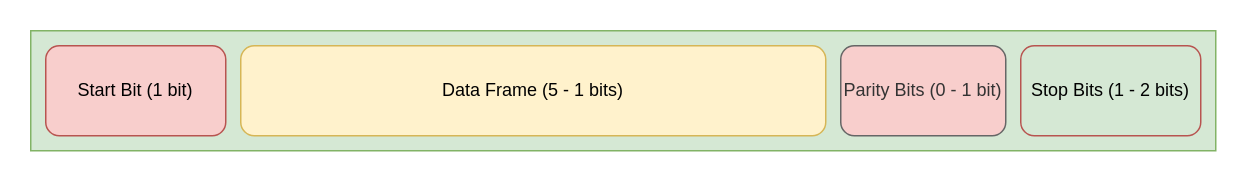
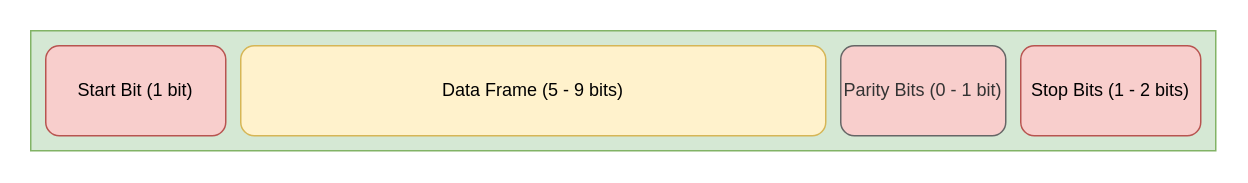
(533, 91) -> (533, 91)
(1111, 91) -> (1111, 91)
